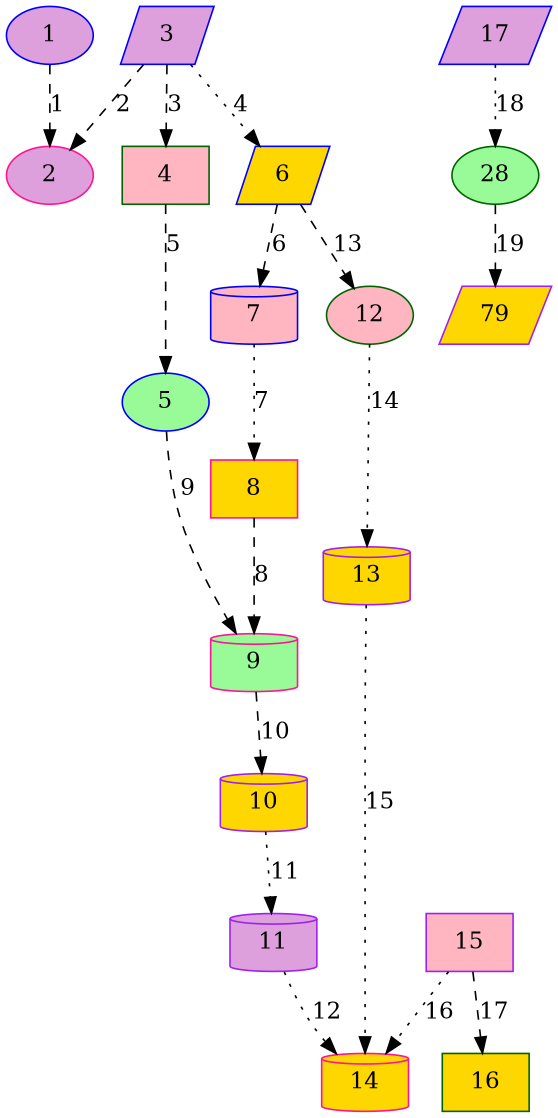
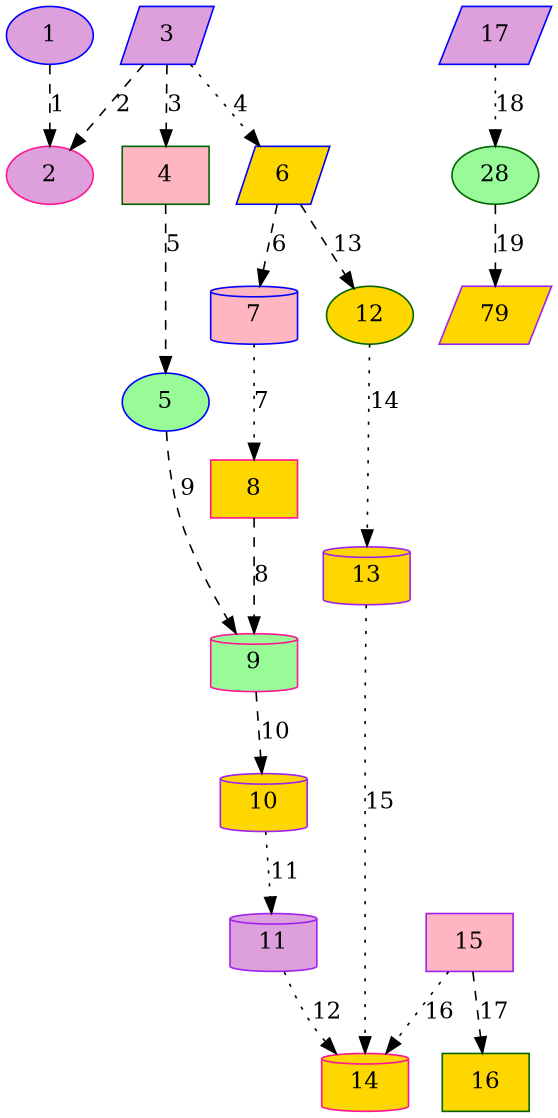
(370, 315) -> (370, 315)
